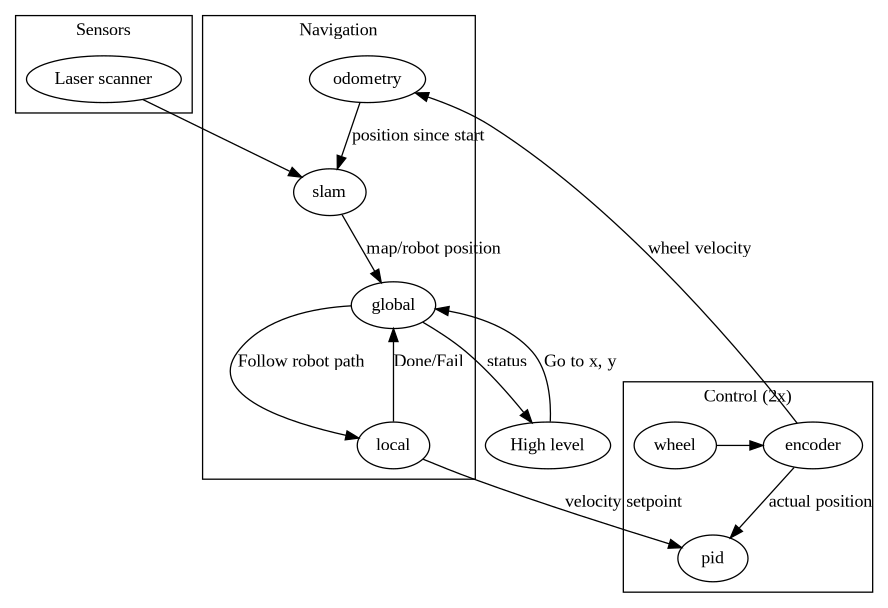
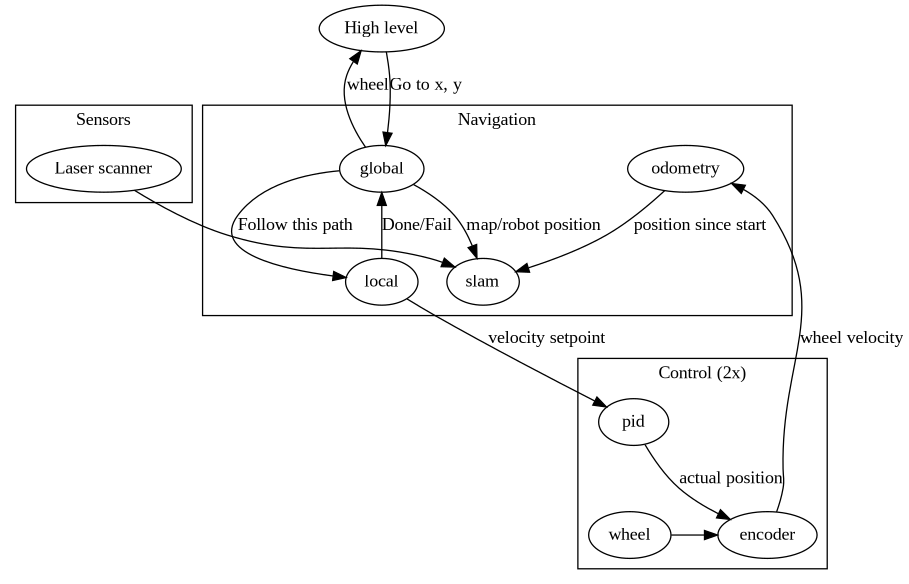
(358, 243) -> (449, 210)
(301, 362) -> (295, 225)
(507, 362) -> (368, 85)
(767, 498) -> (676, 485)
